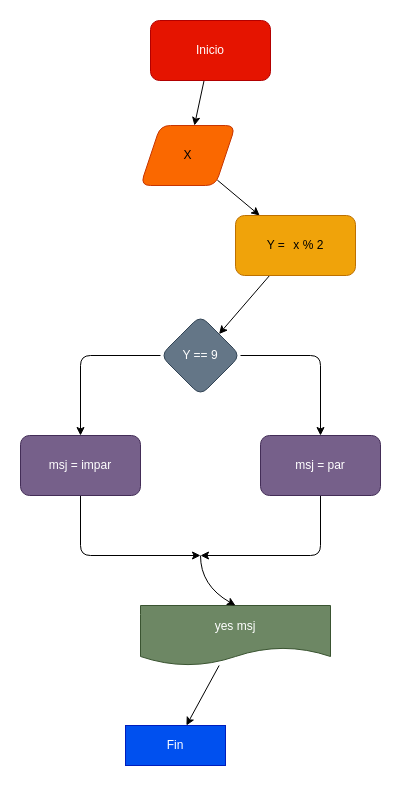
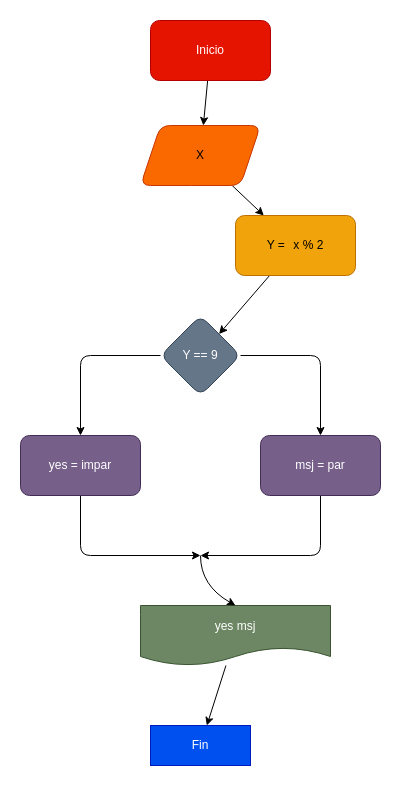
(188, 156) -> (201, 156)
(81, 466) -> (81, 466)
(176, 746) -> (201, 746)
